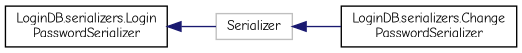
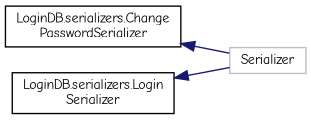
(86, 27) -> (93, 93)
(324, 27) -> (212, 50)
